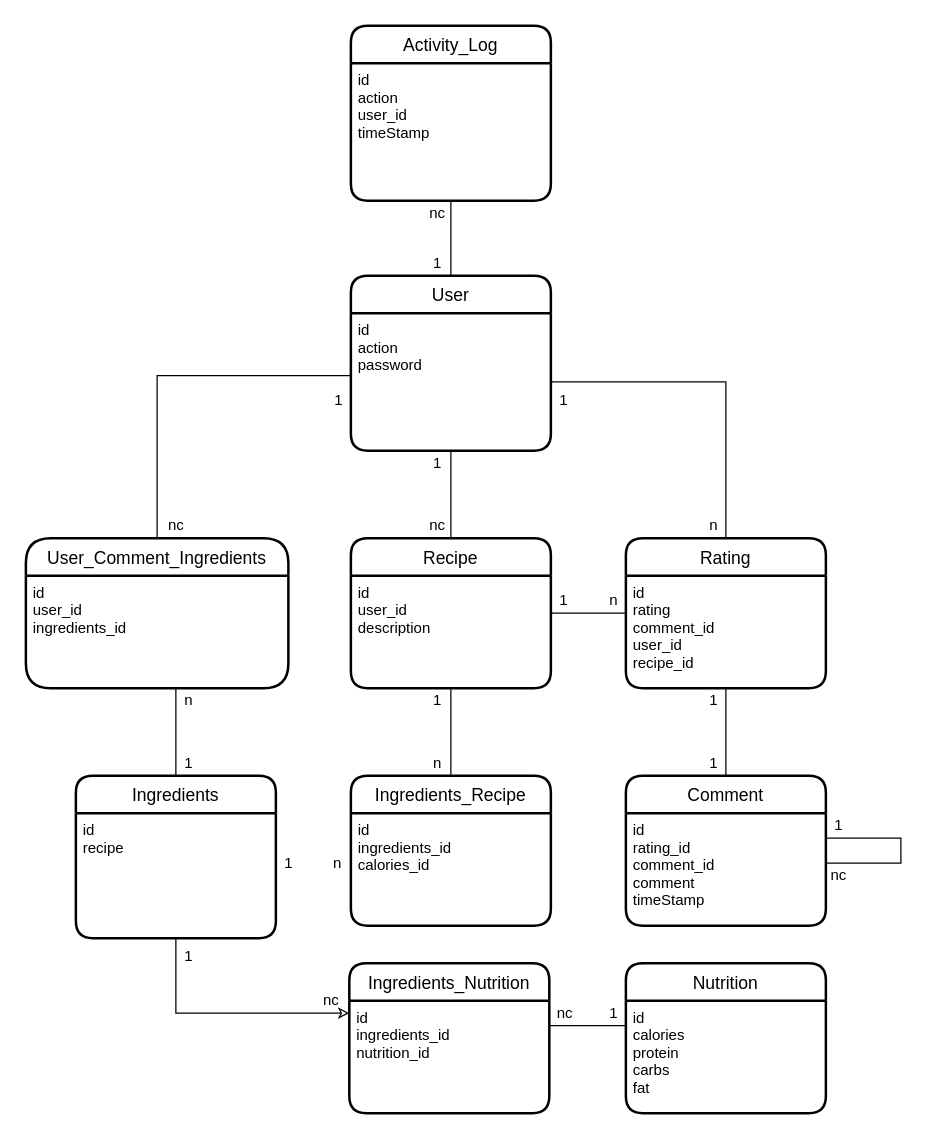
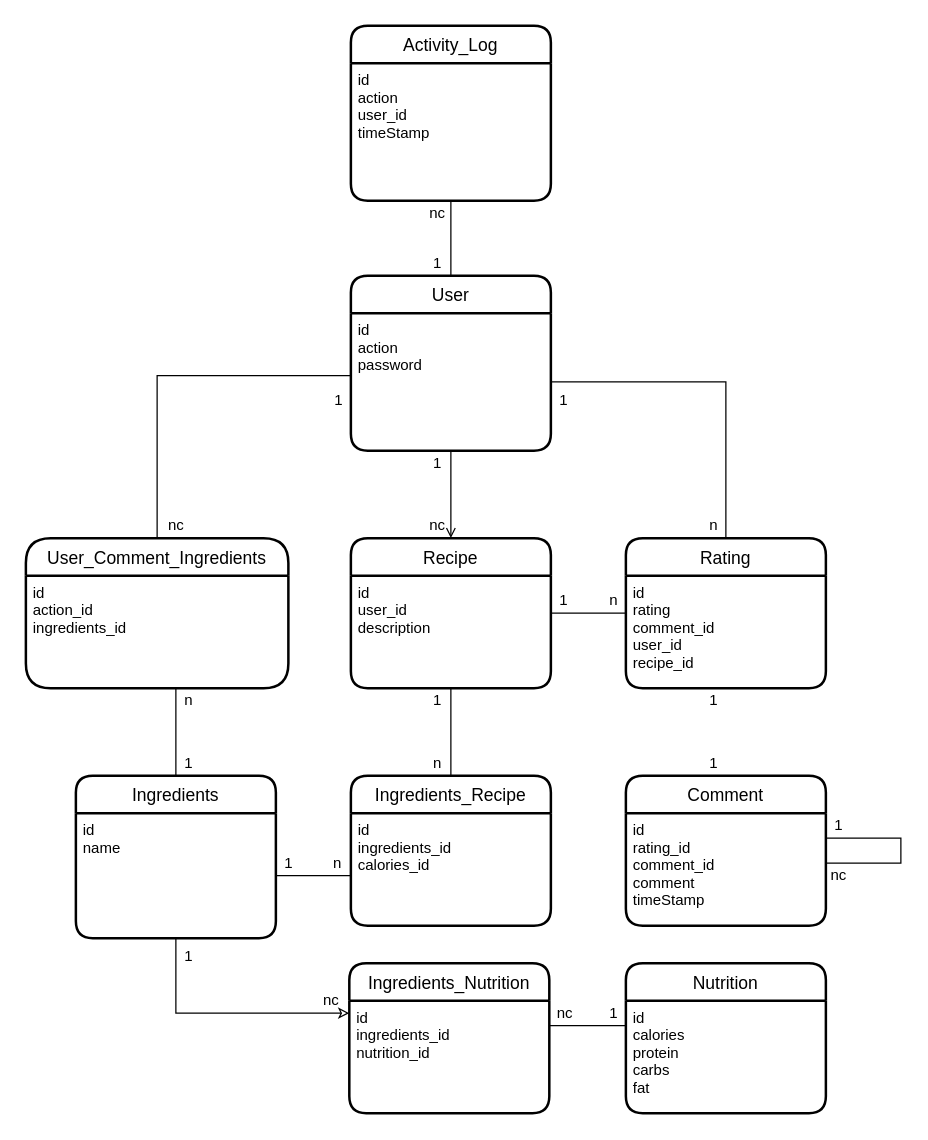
(451, 532) -> (451, 531)
(39, 593) -> (39, 593)
(726, 732) -> none
(89, 830) -> (89, 830)
none -> (312, 876)
